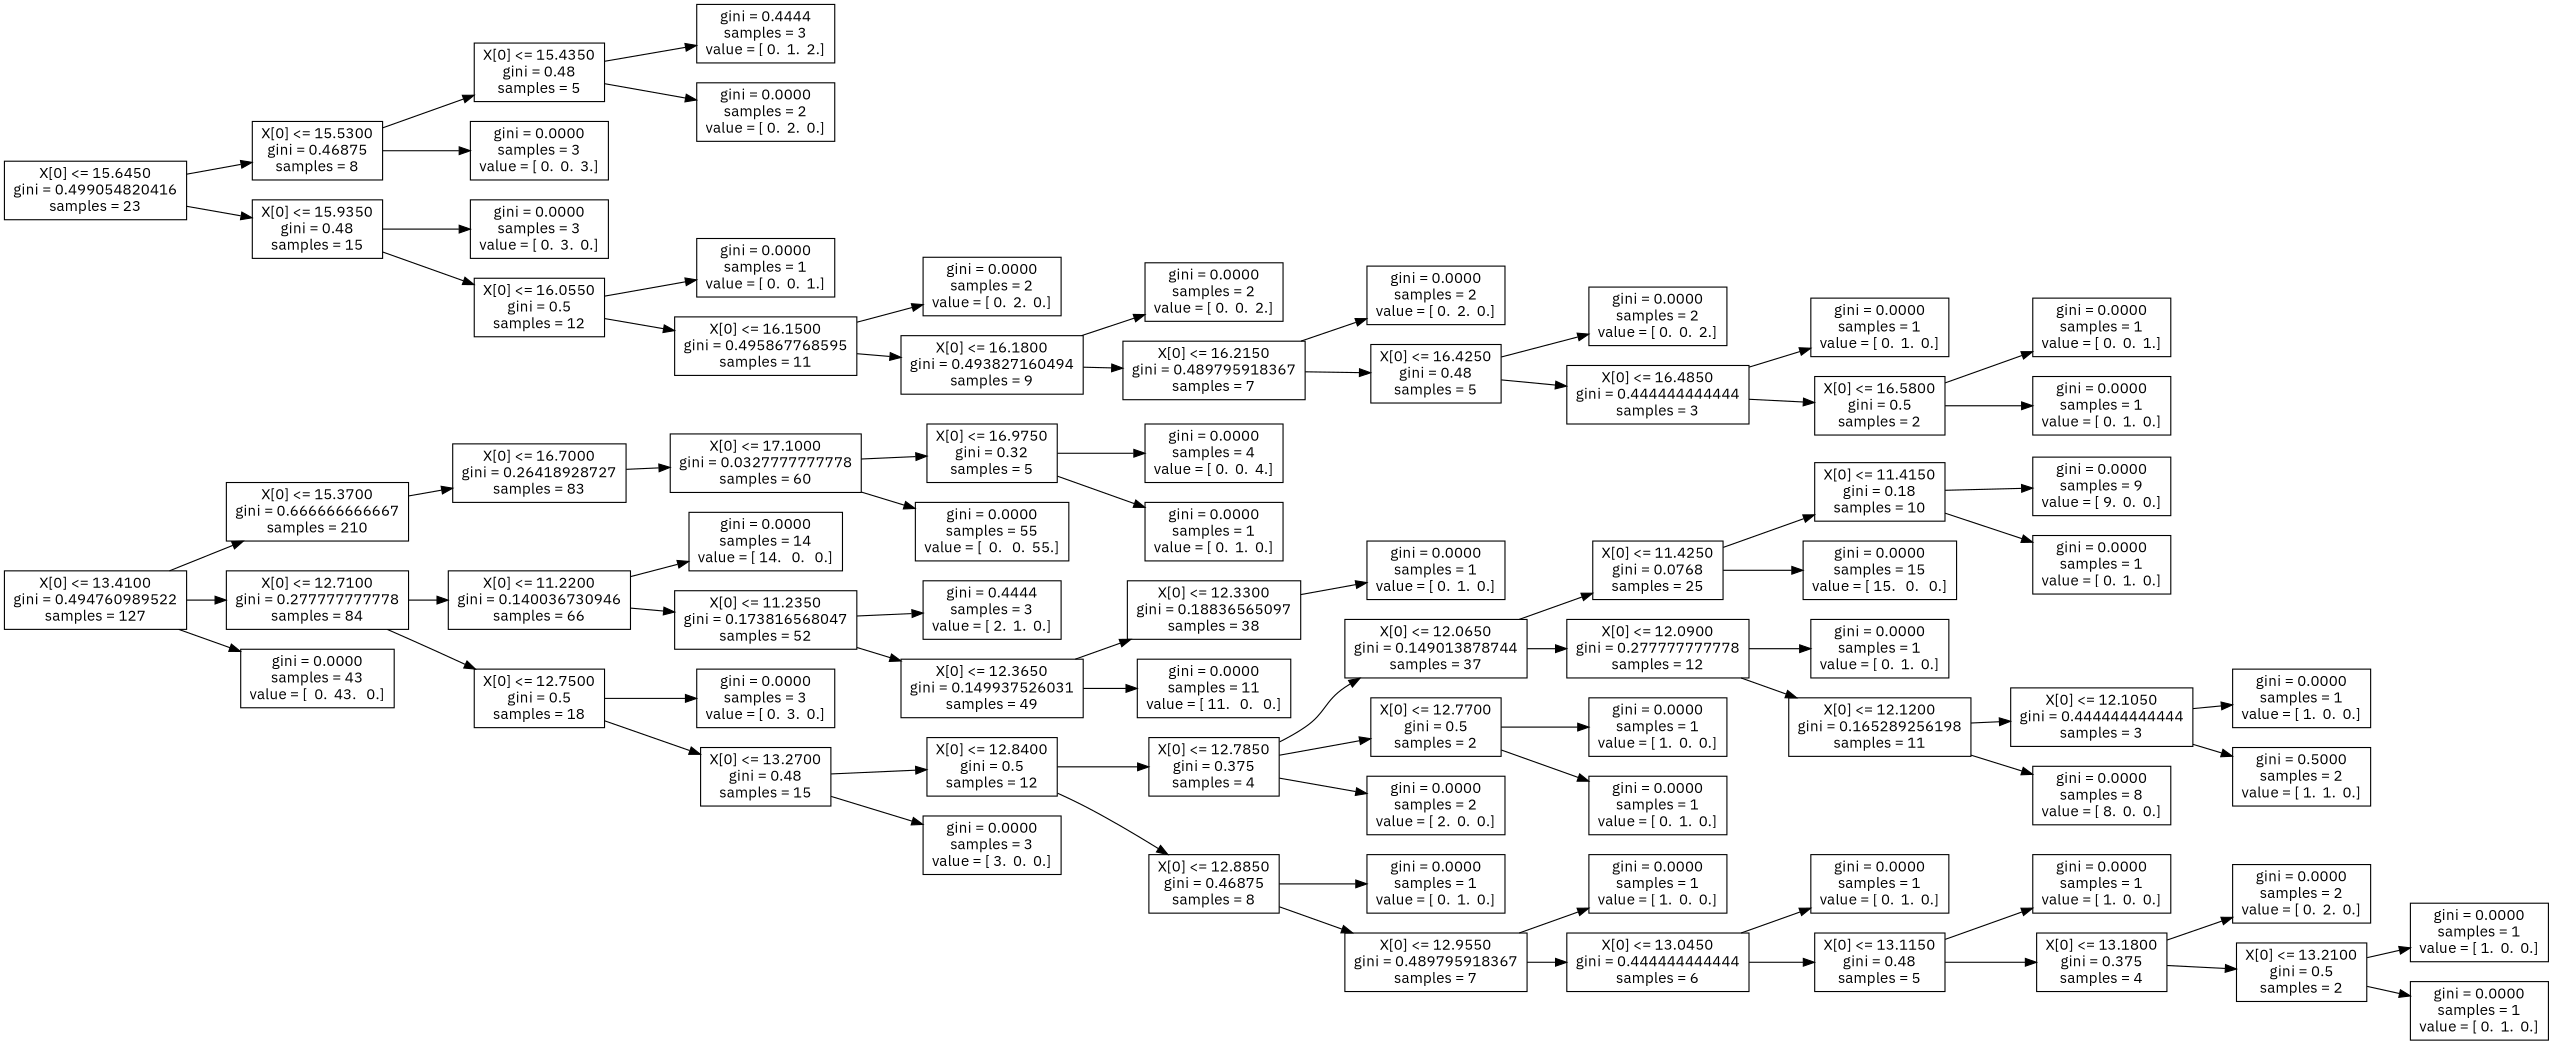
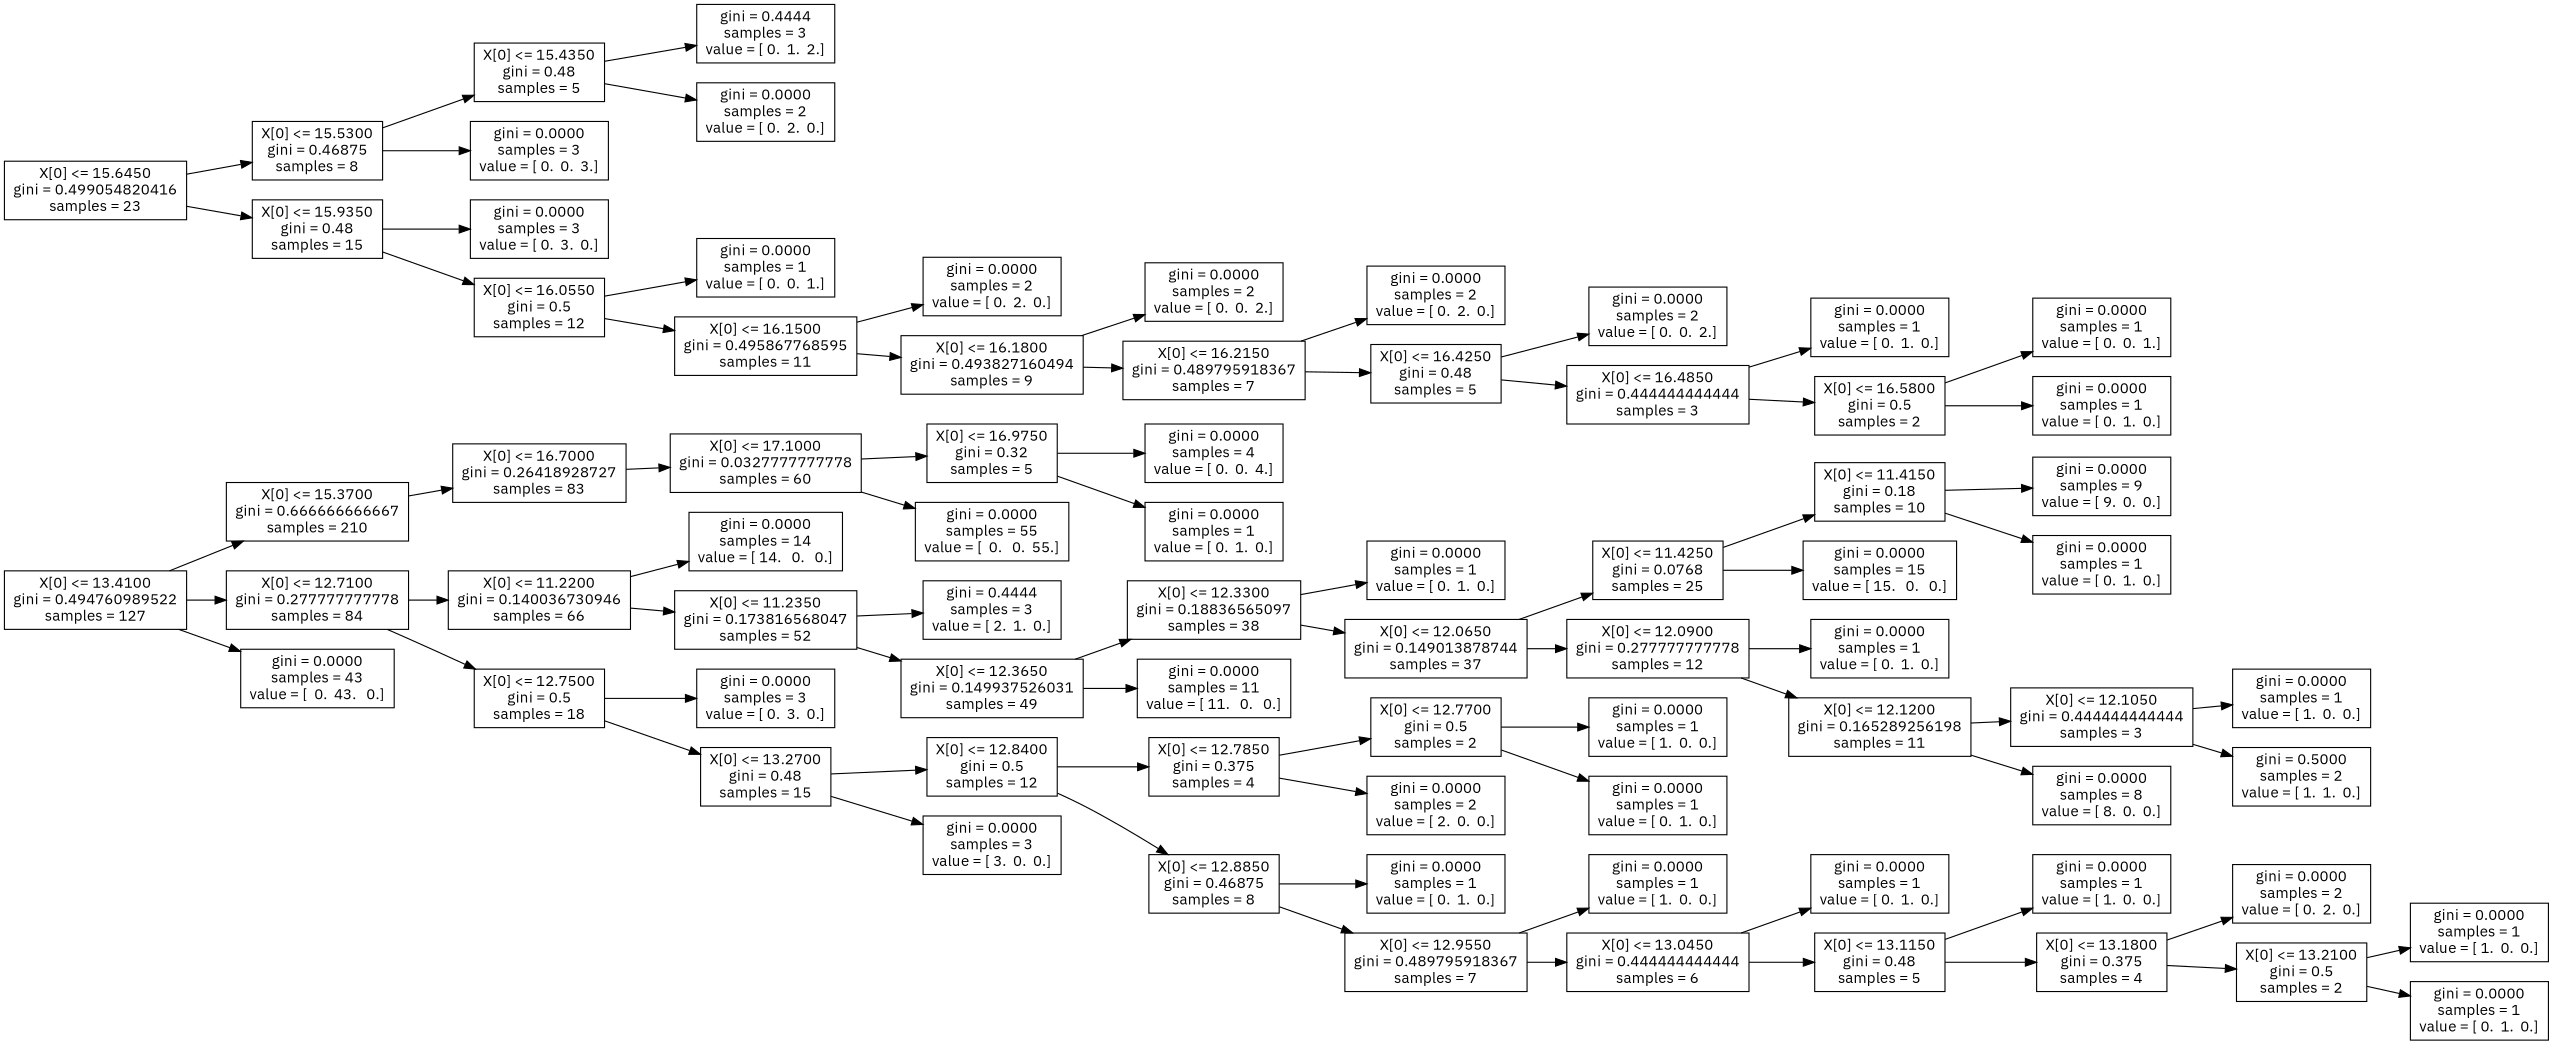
(1318, 716) -> (1317, 628)
